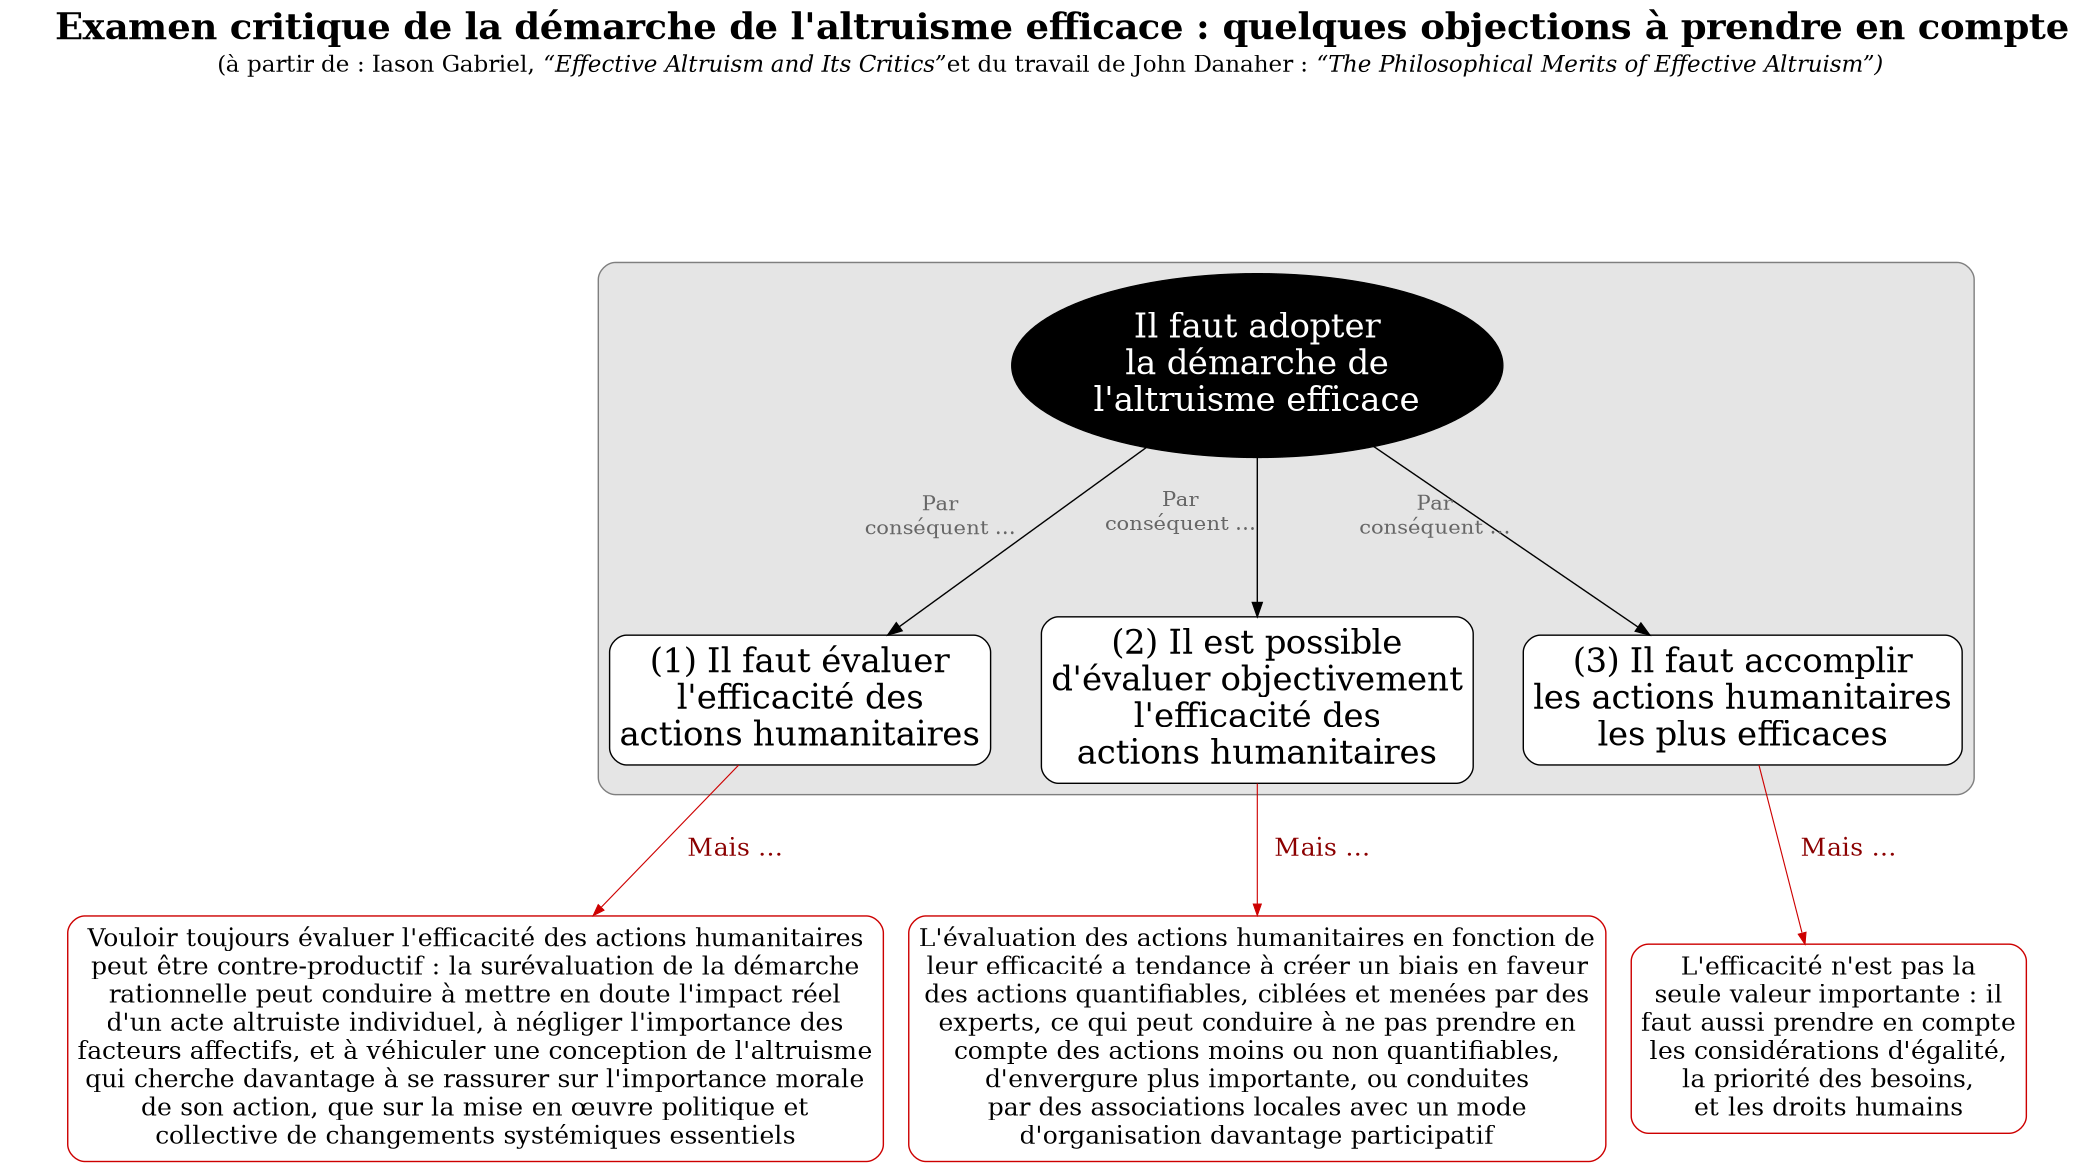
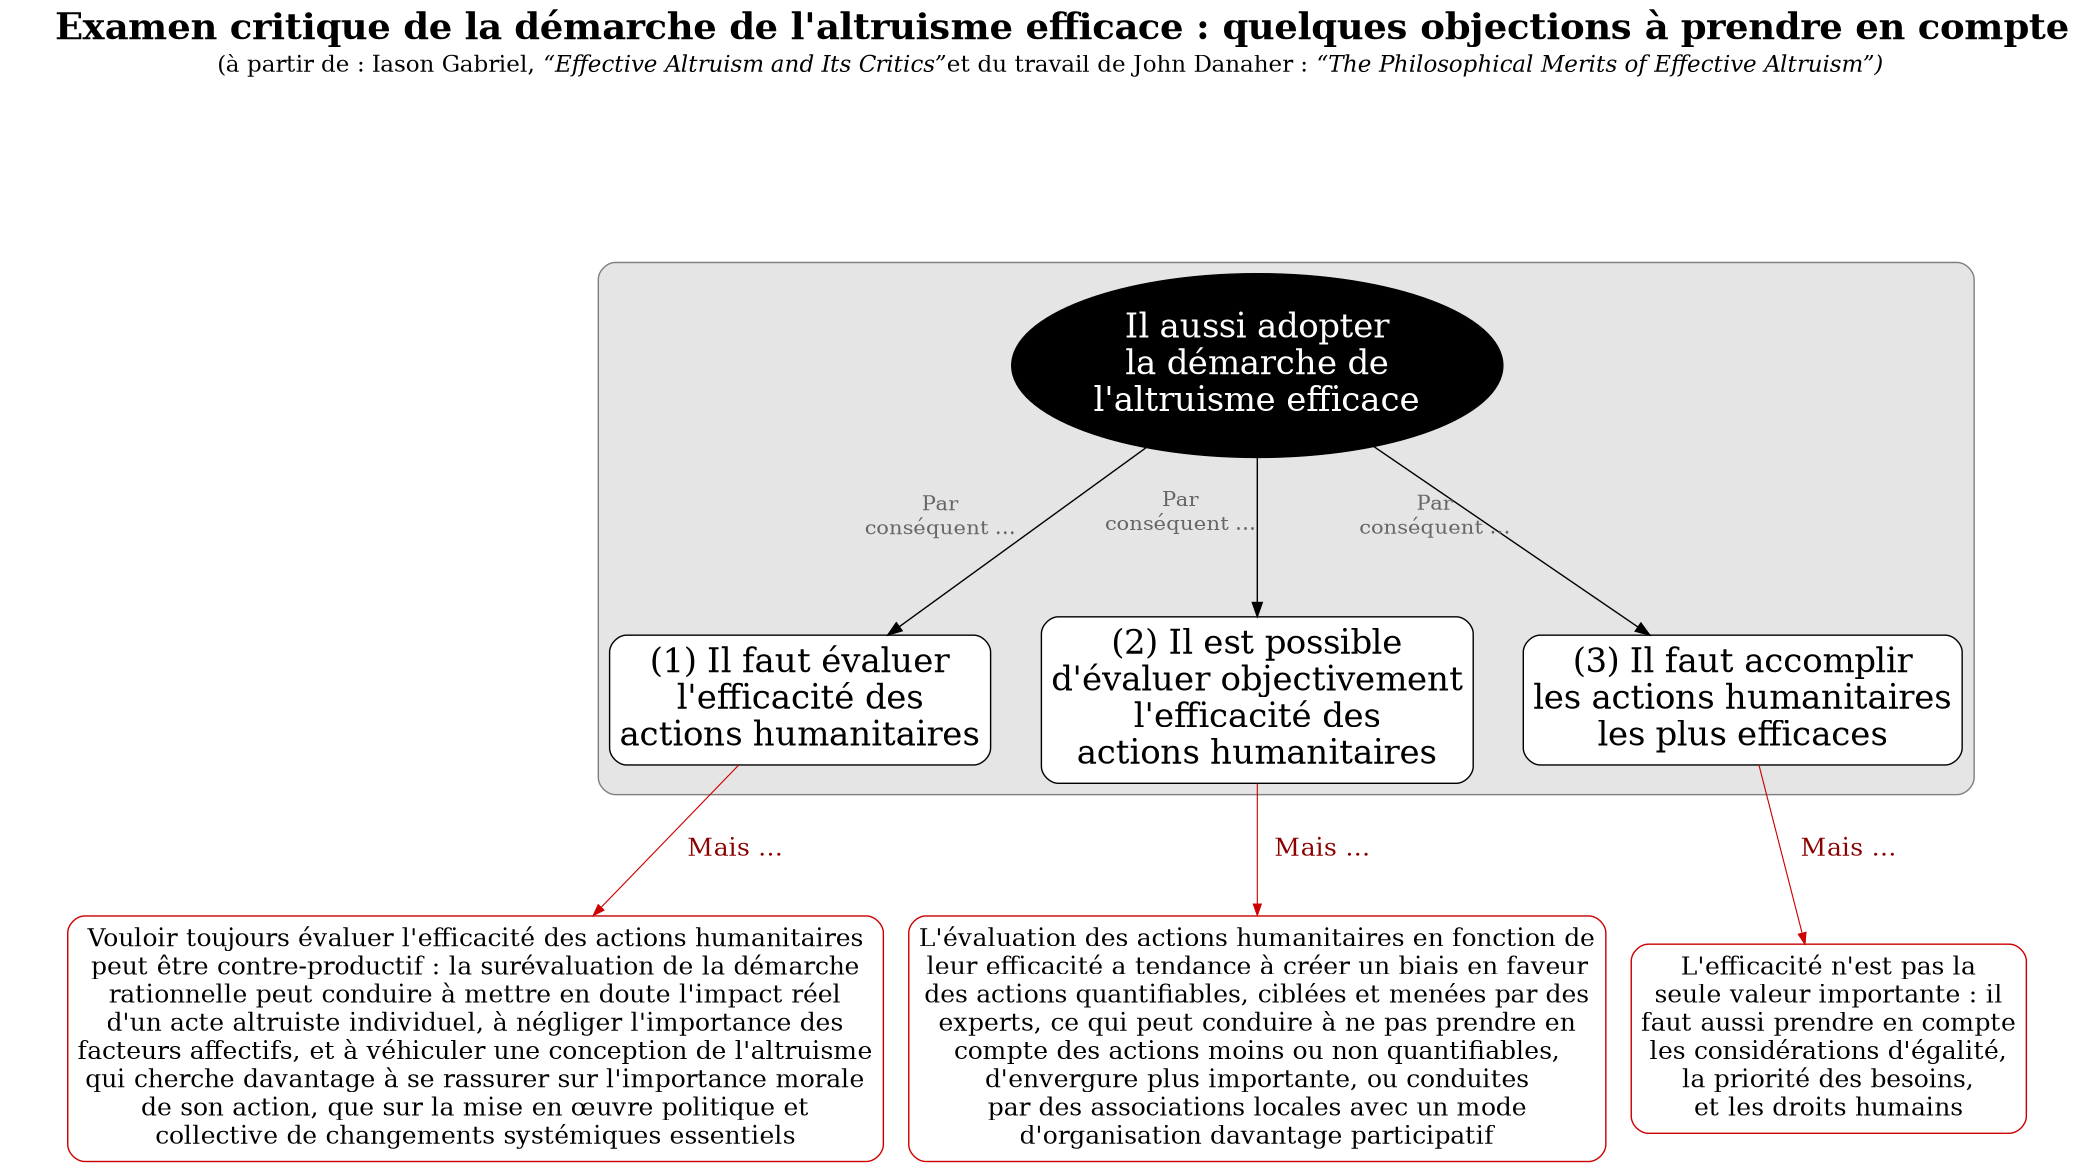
(1257, 366) -> (1257, 366)
